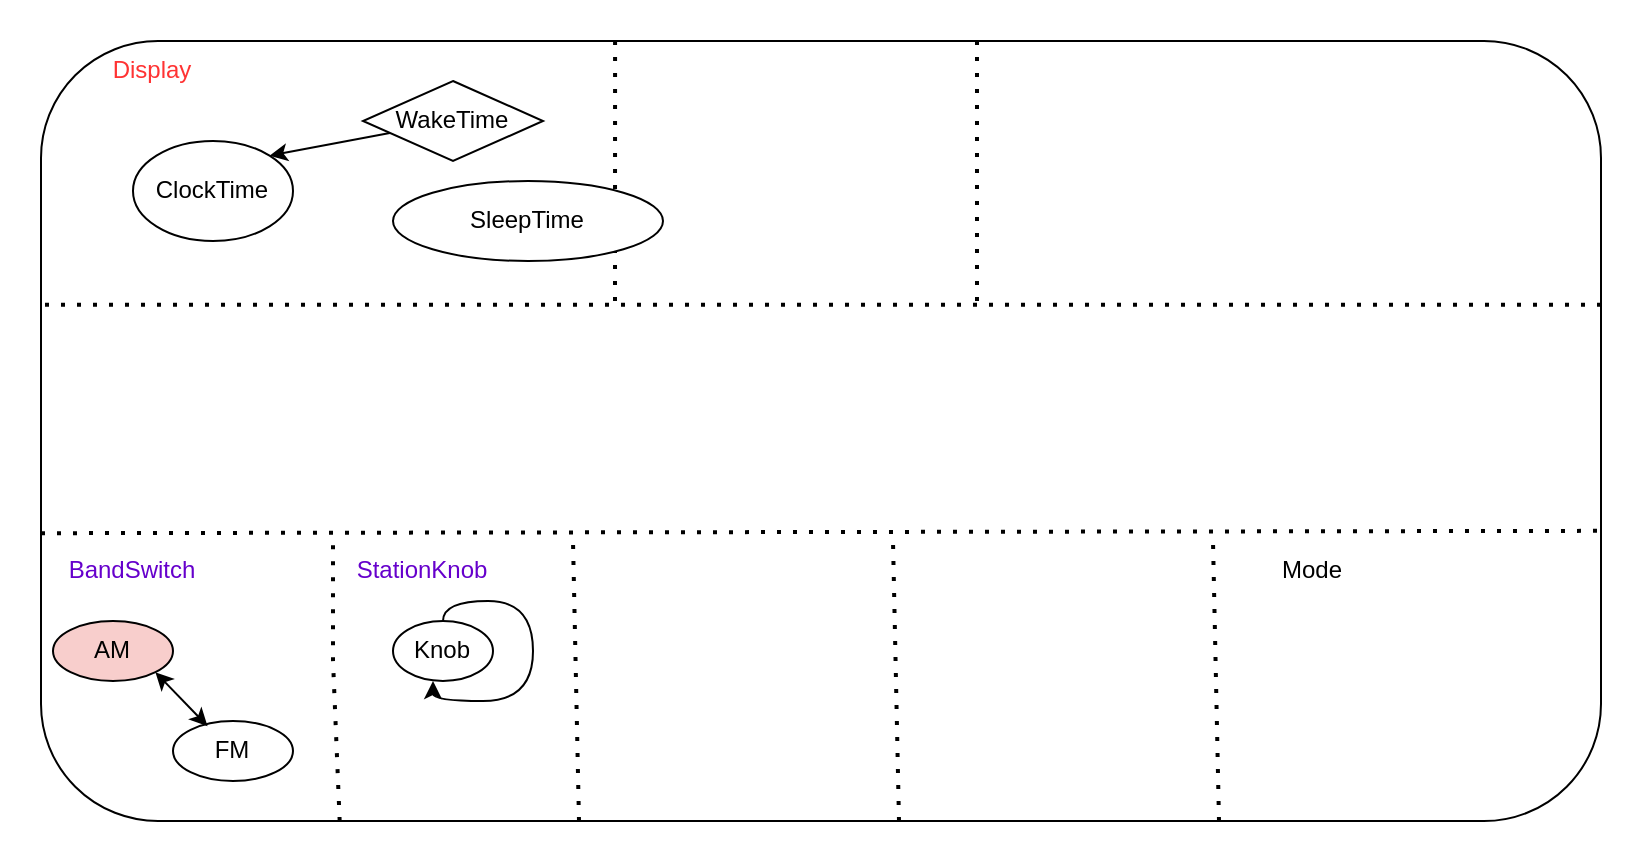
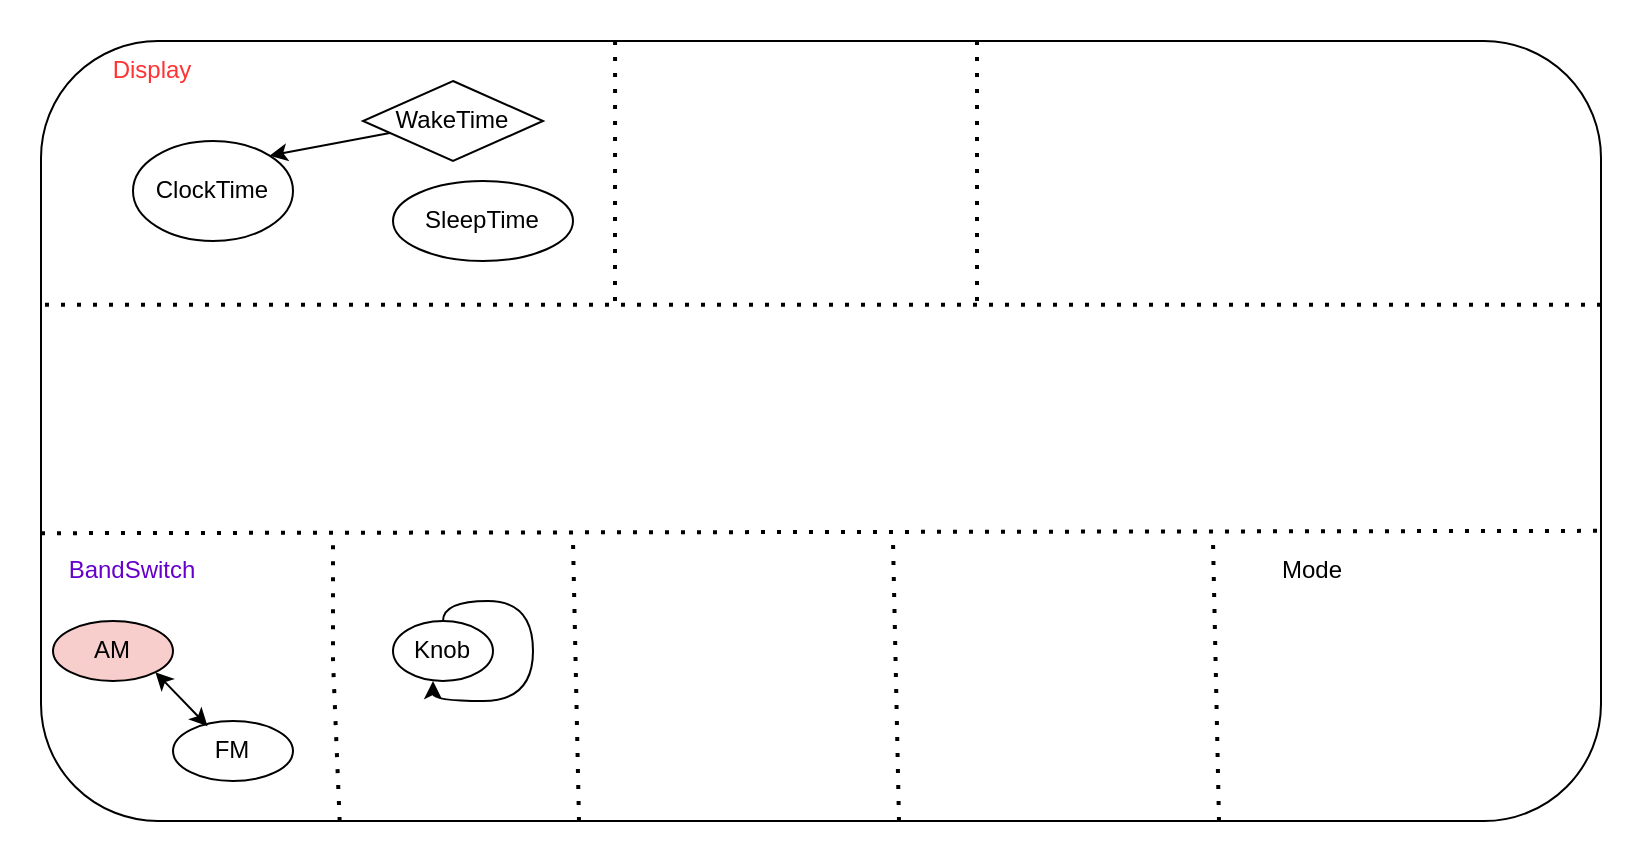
(528, 221) -> (483, 221)
(423, 571) -> none
